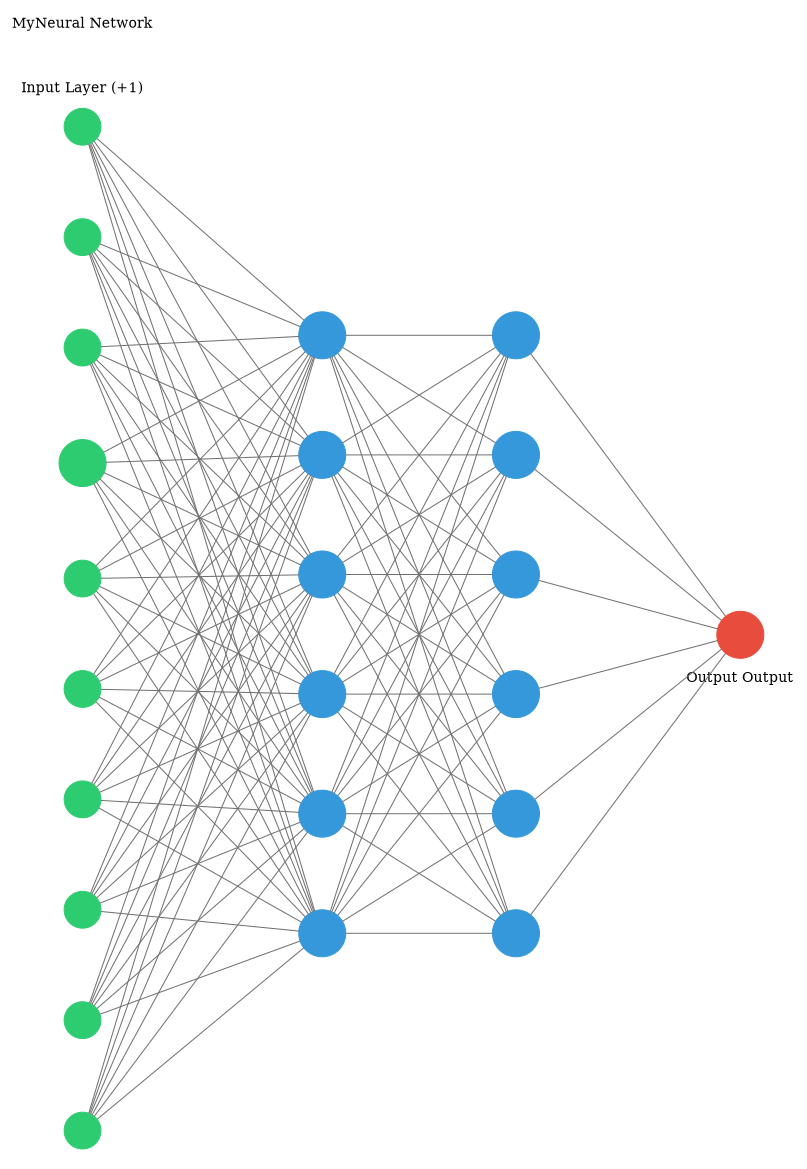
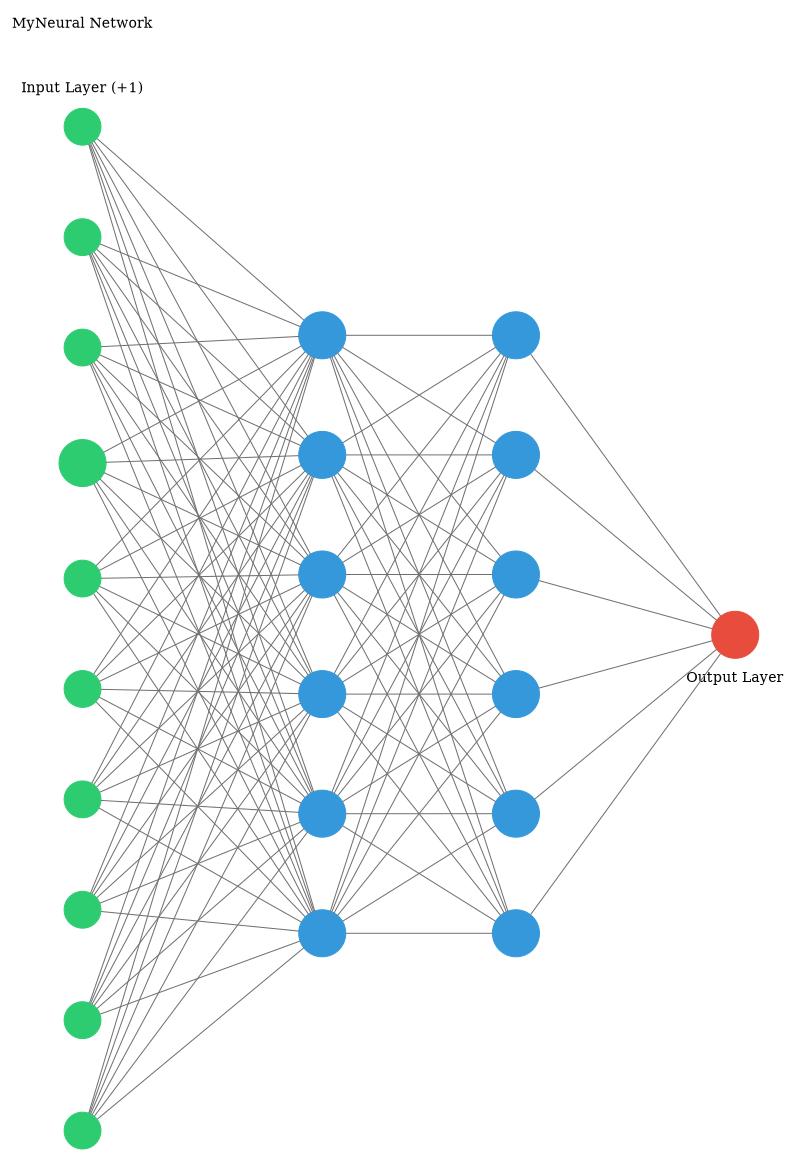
(740, 678) -> (735, 678)
